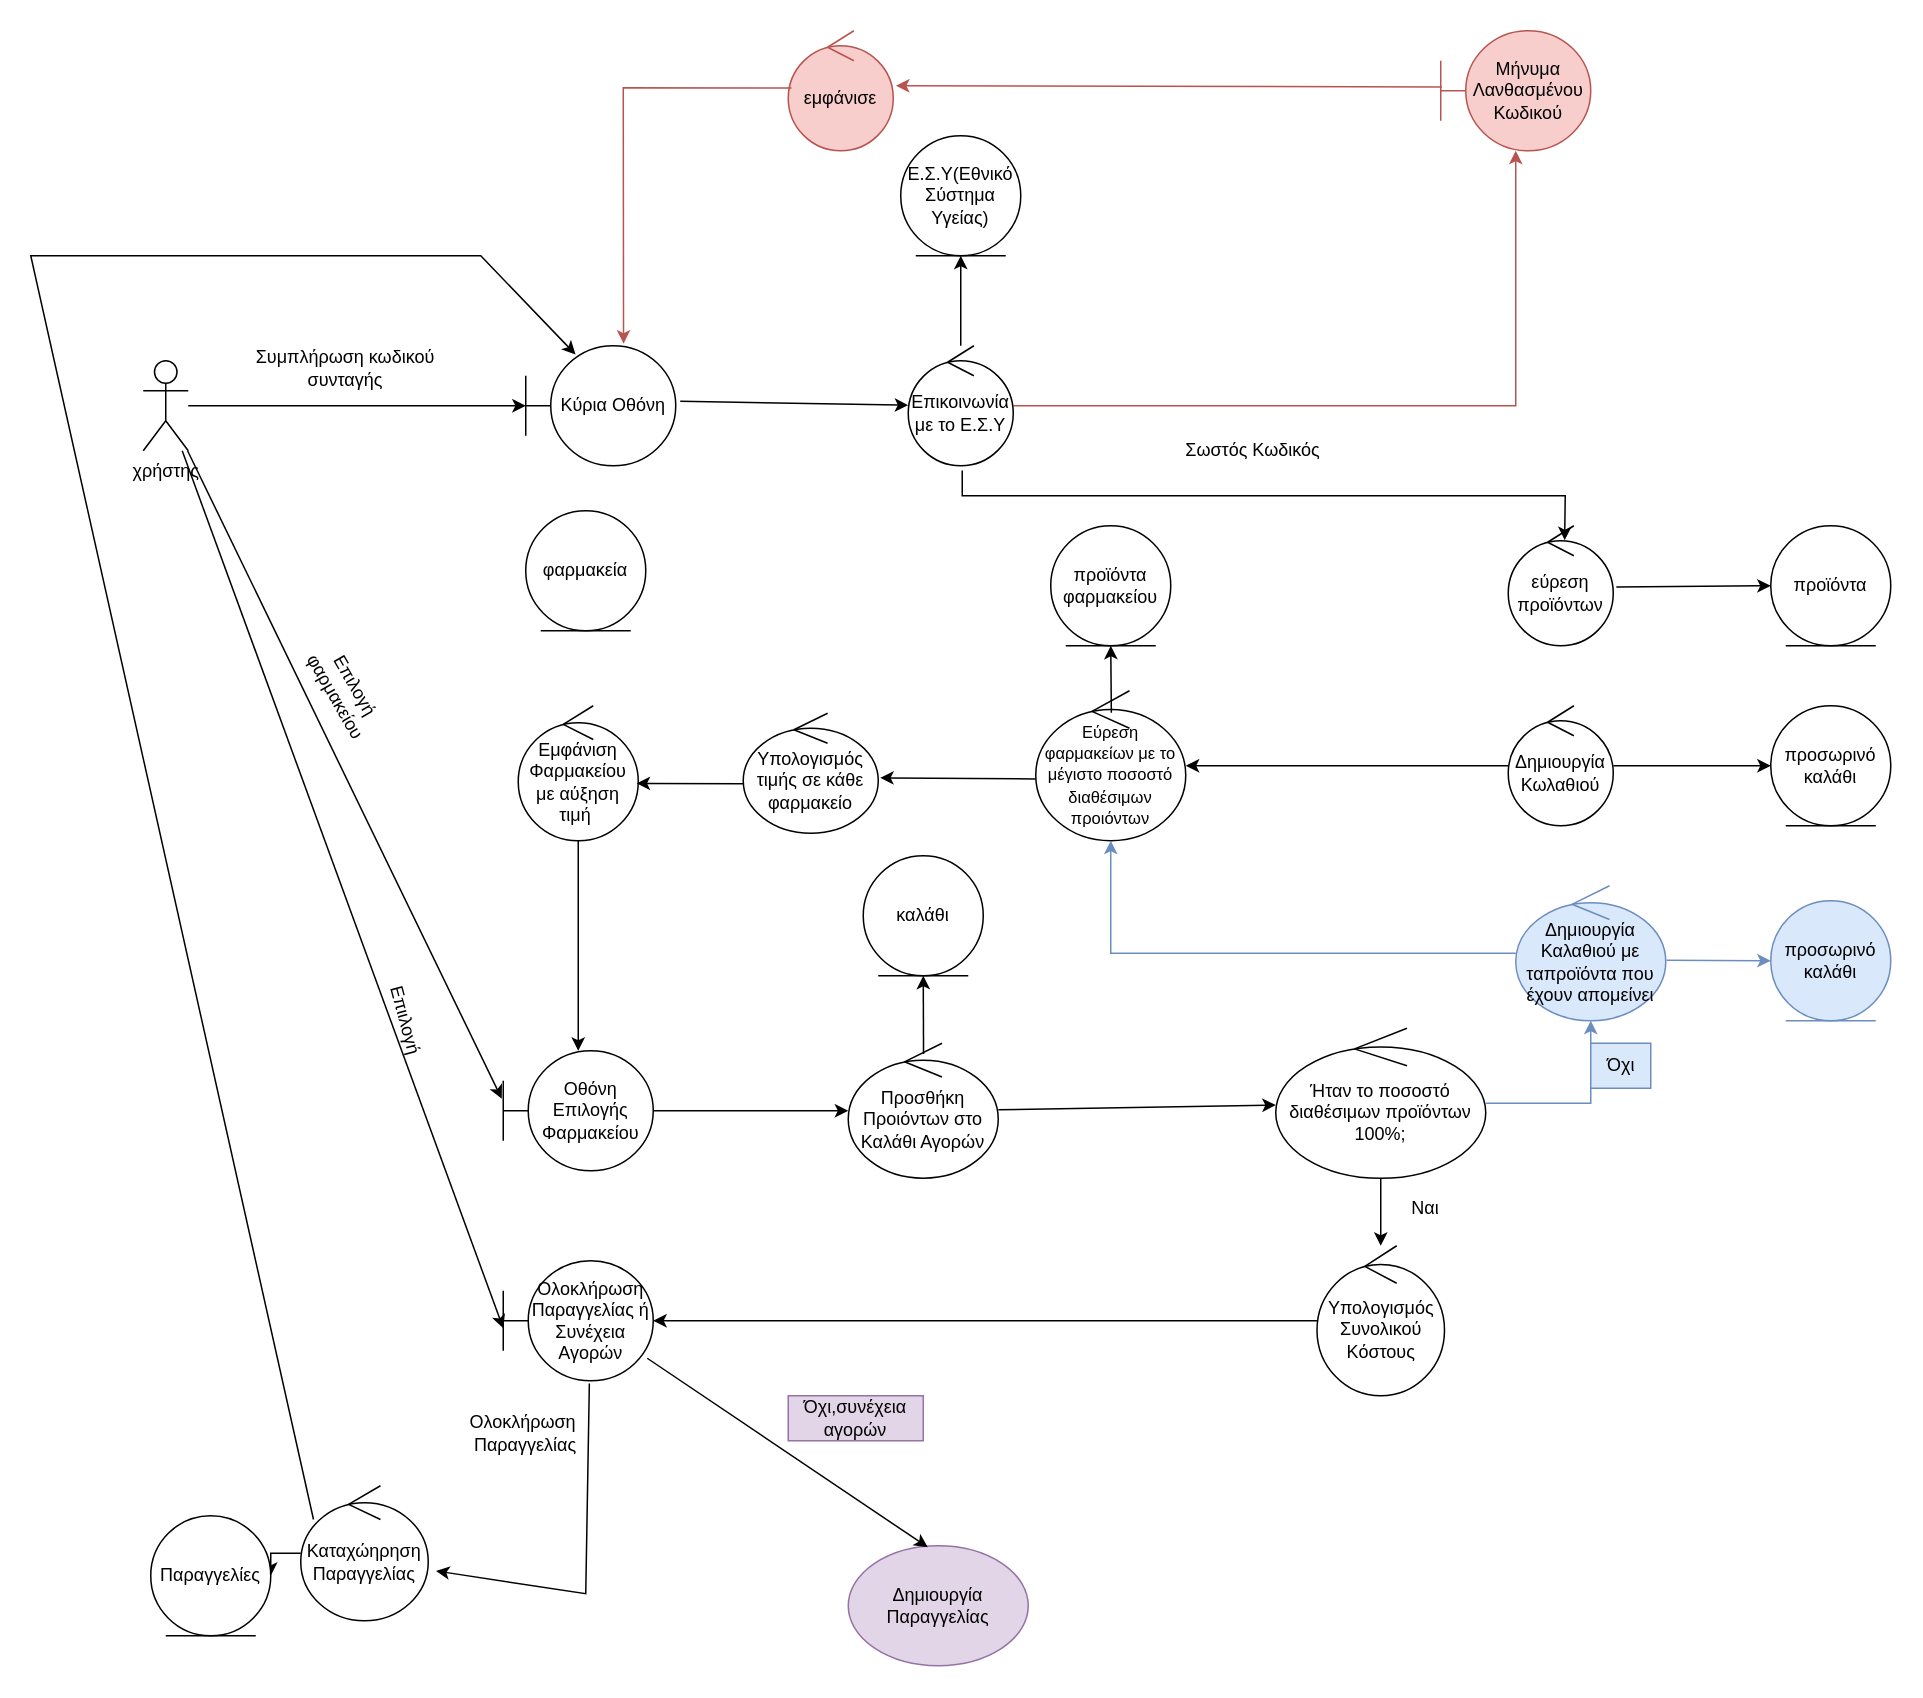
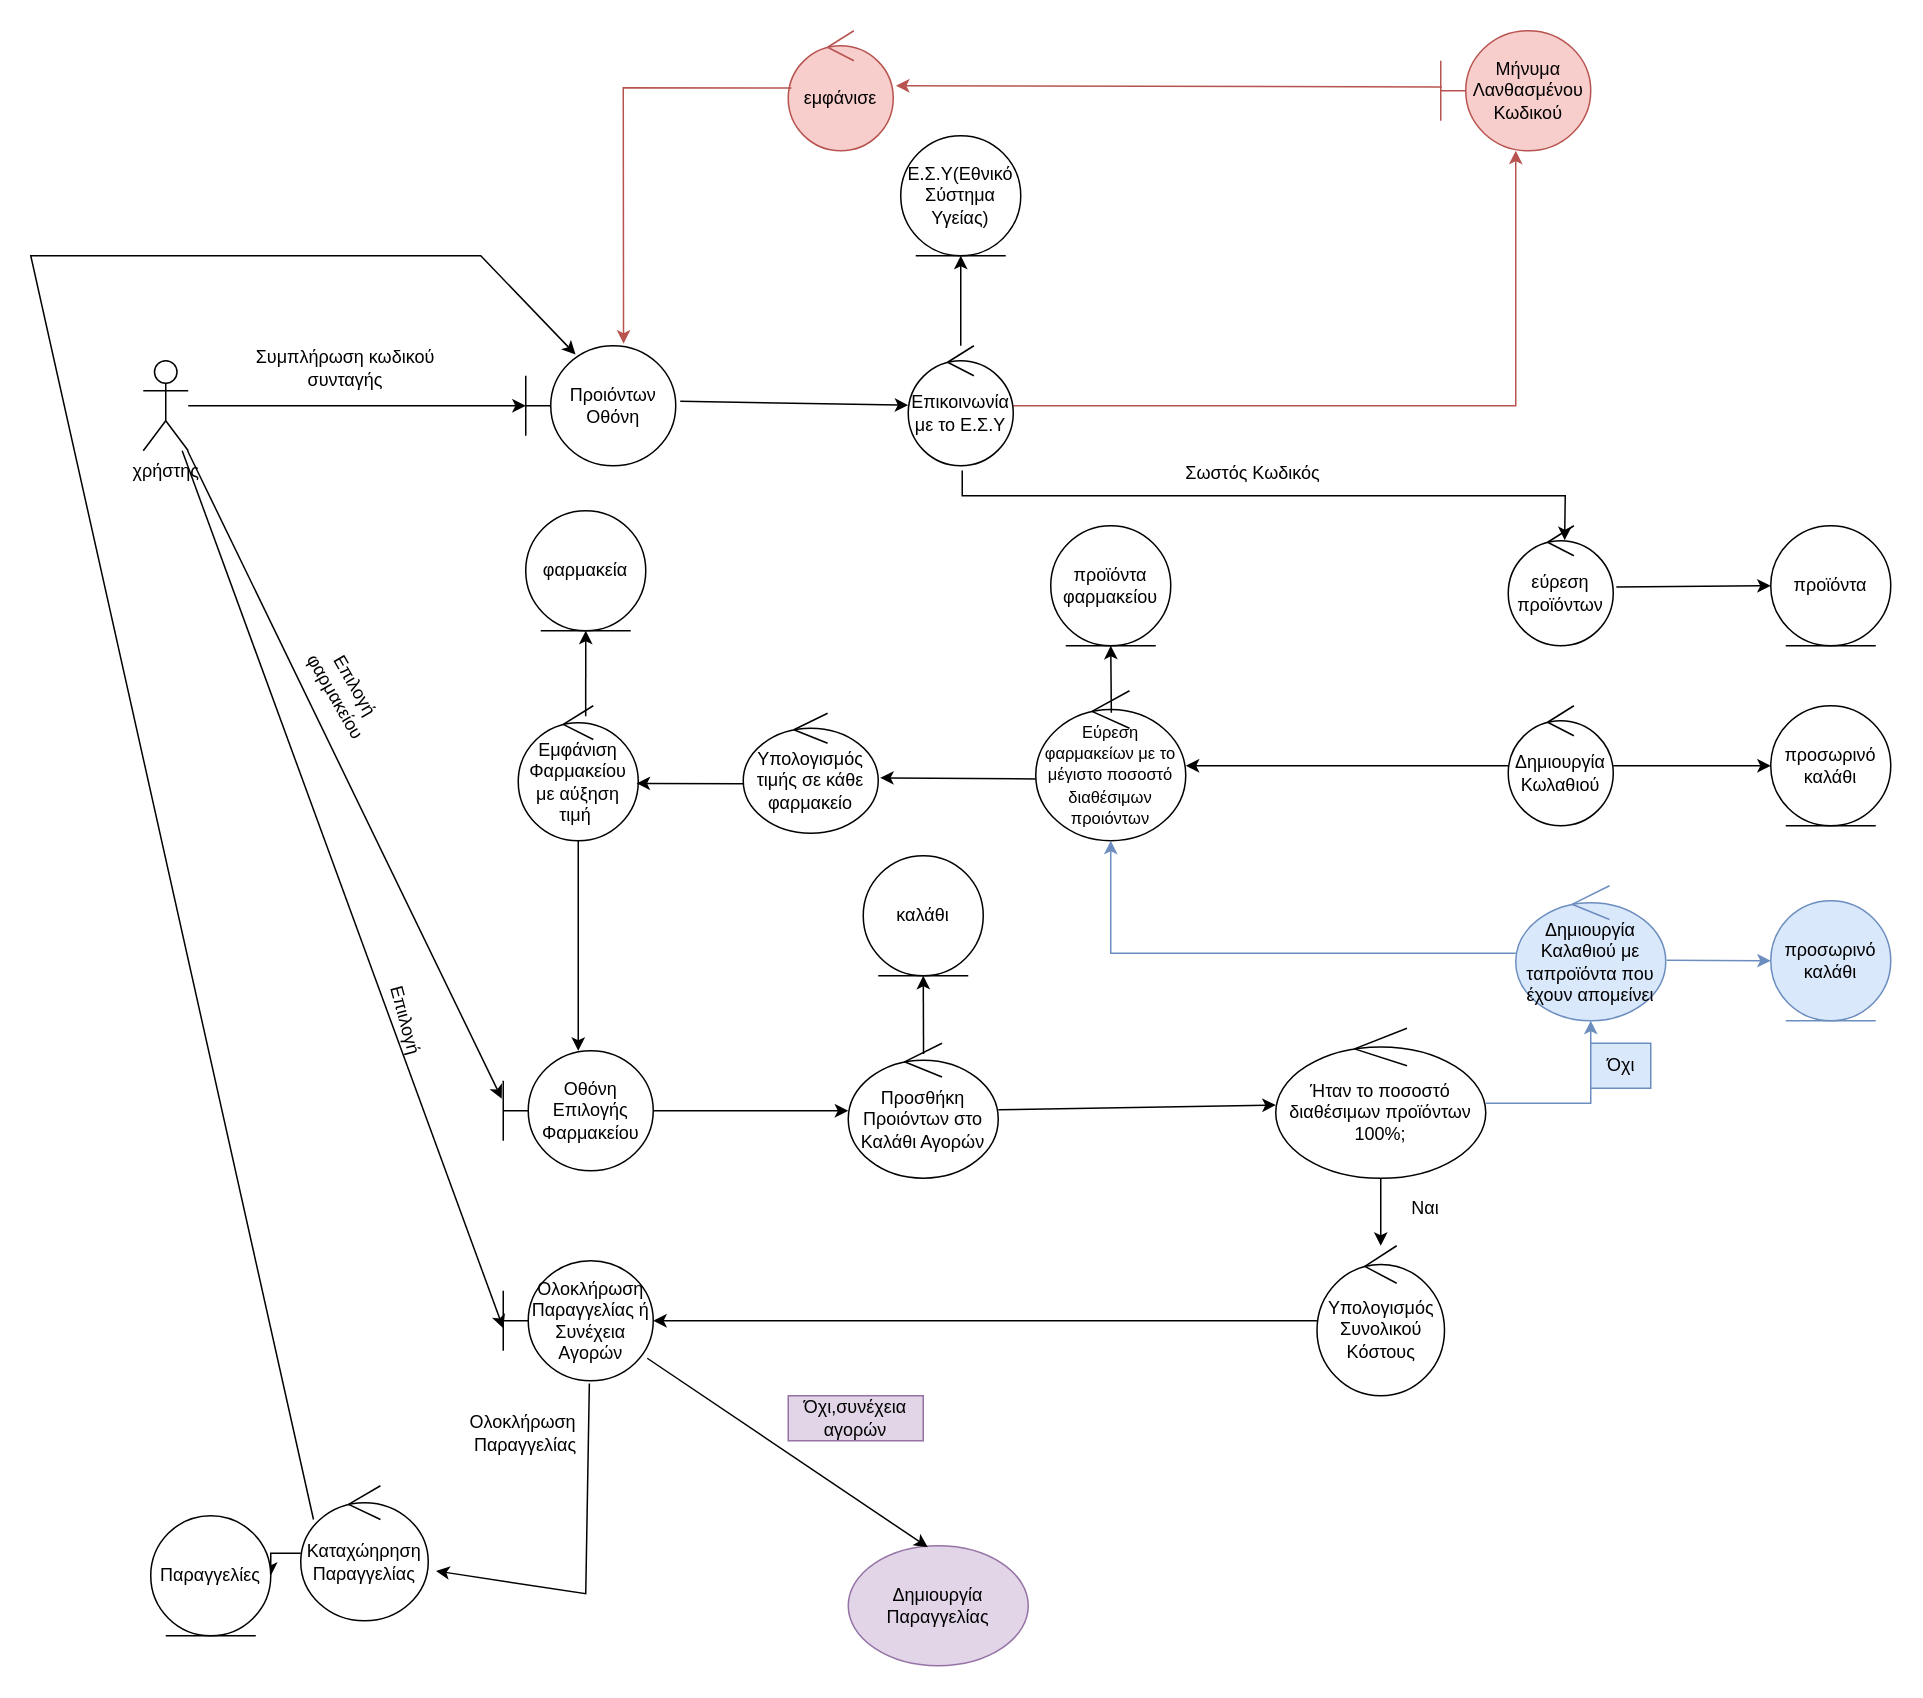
(614, 406) -> (614, 406)
(1253, 451) -> (1253, 473)
none -> (586, 679)
